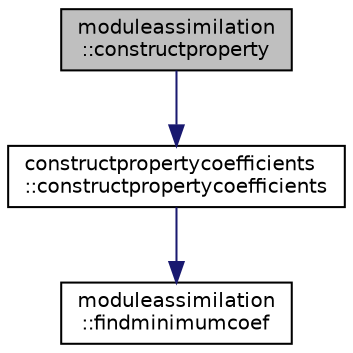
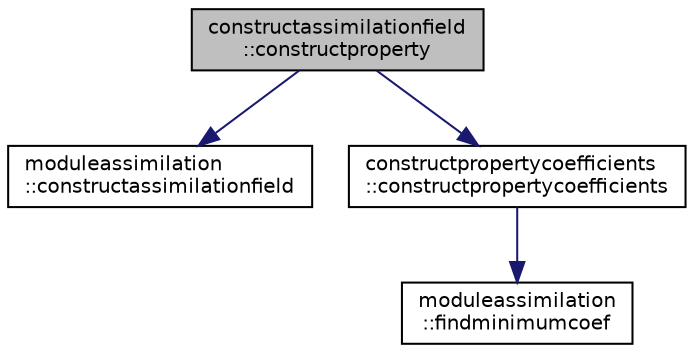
(176, 40) -> (338, 40)
none -> (160, 176)
